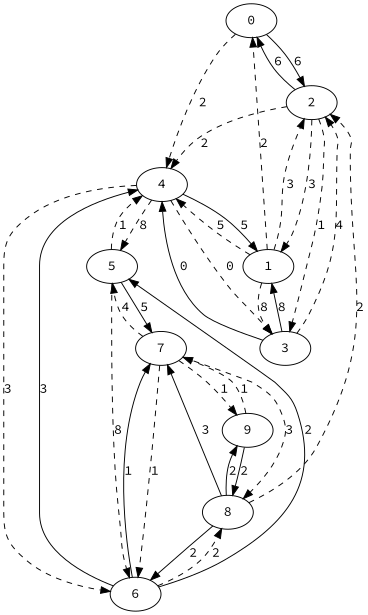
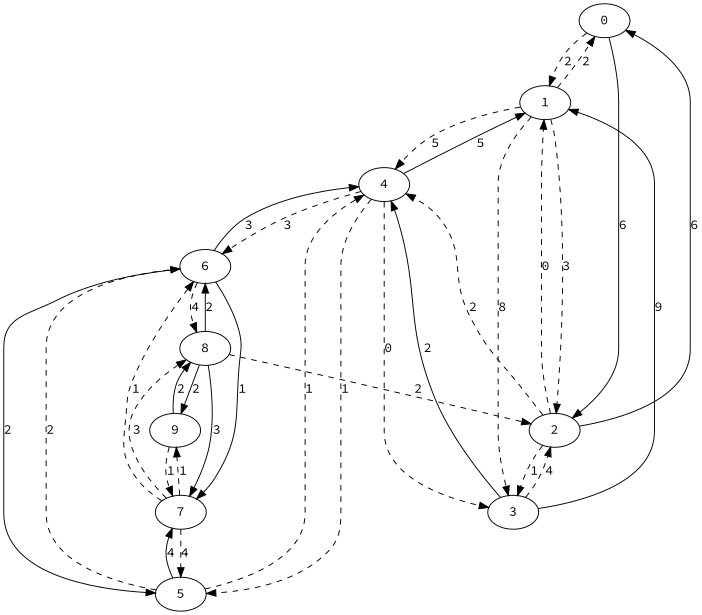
(195, 92) -> (566, 52)
(312, 185) -> (546, 266)
(144, 226) -> (345, 389)
(184, 266) -> (428, 348)
(145, 307) -> (171, 553)
(282, 307) -> (659, 307)
(118, 430) -> (50, 430)
(216, 553) -> (195, 307)
